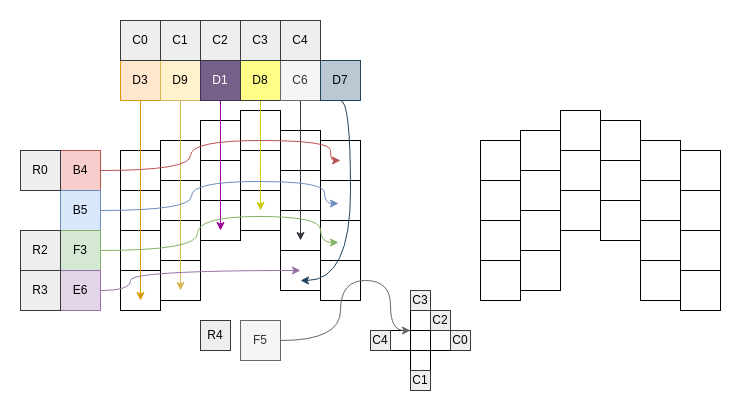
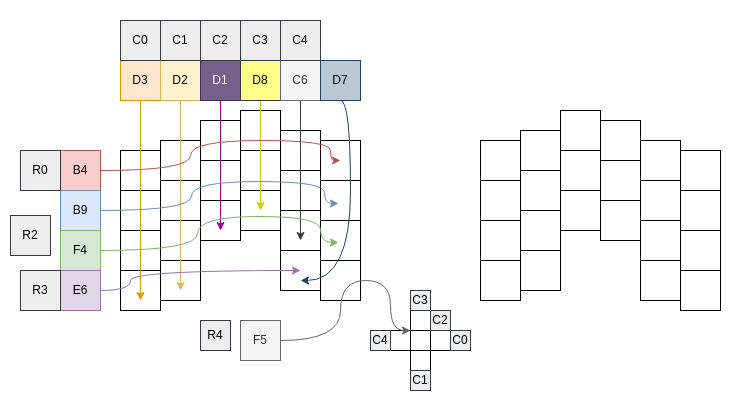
(181, 81) -> (181, 81)
(81, 211) -> (81, 211)
(41, 251) -> (31, 236)
(81, 251) -> (81, 251)
